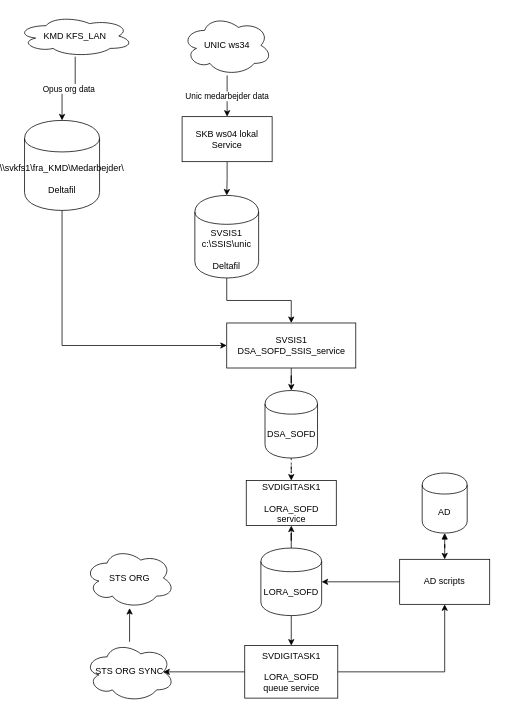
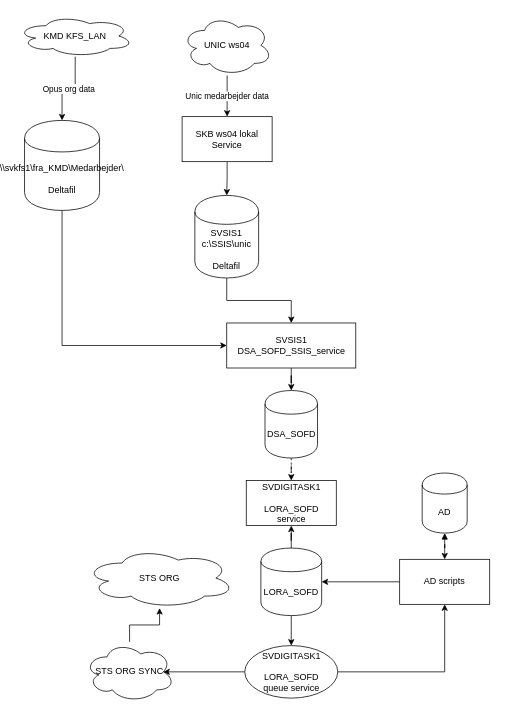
(227, 45) -> (227, 45)
(129, 578) -> (159, 578)
(291, 672) -> (291, 672)
